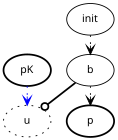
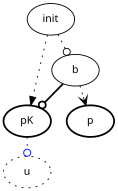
(90, 40) -> (62, 42)
none -> (40, 66)
(27, 91) -> (27, 143)
(62, 94) -> (54, 93)
